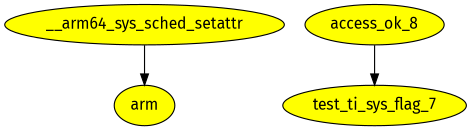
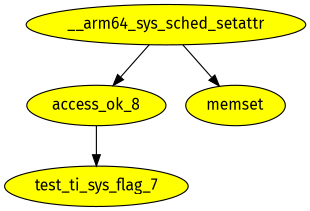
none -> (135, 61)
(145, 105) -> (236, 105)
